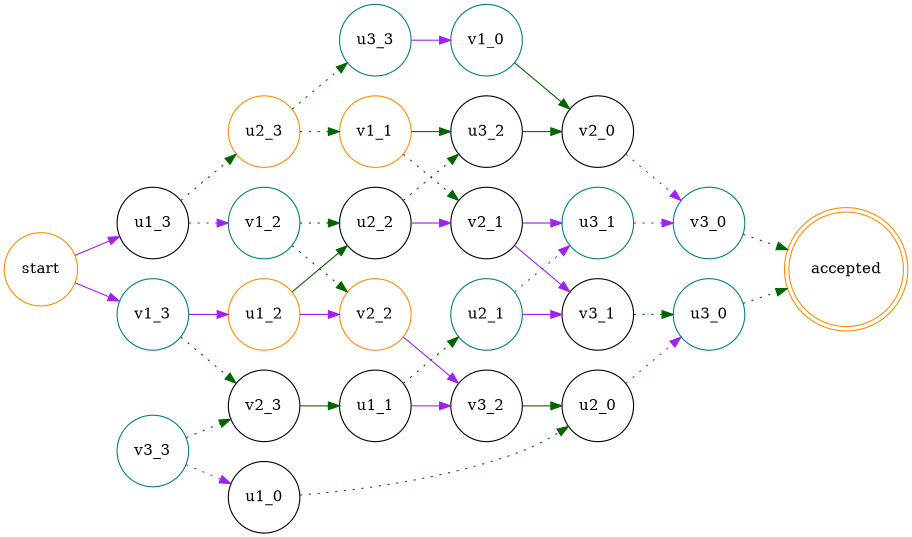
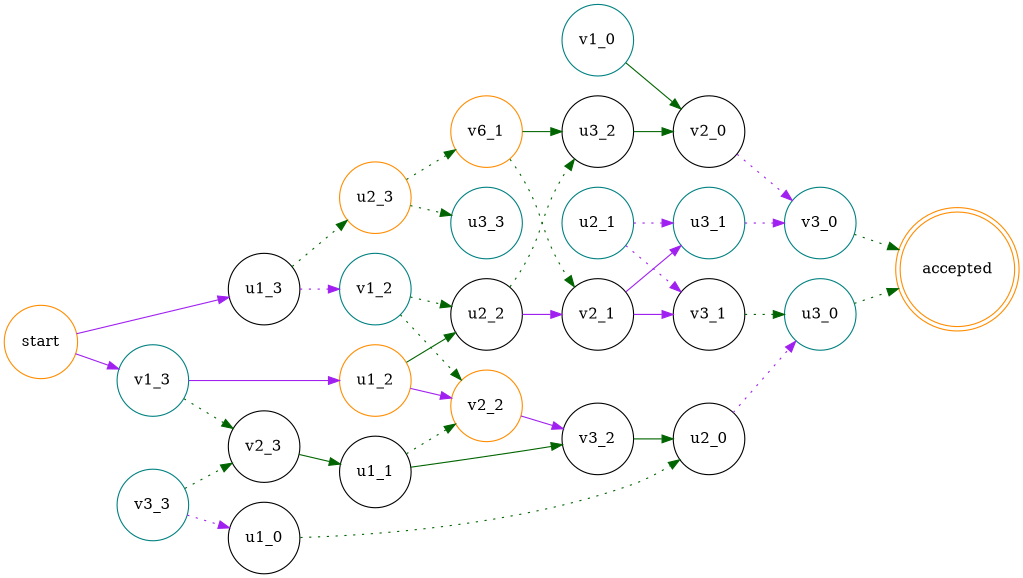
(425, 40) -> none
(375, 132) -> (487, 132)
(537, 314) -> (648, 264)
(425, 365) -> (426, 442)
(425, 406) -> (481, 457)
